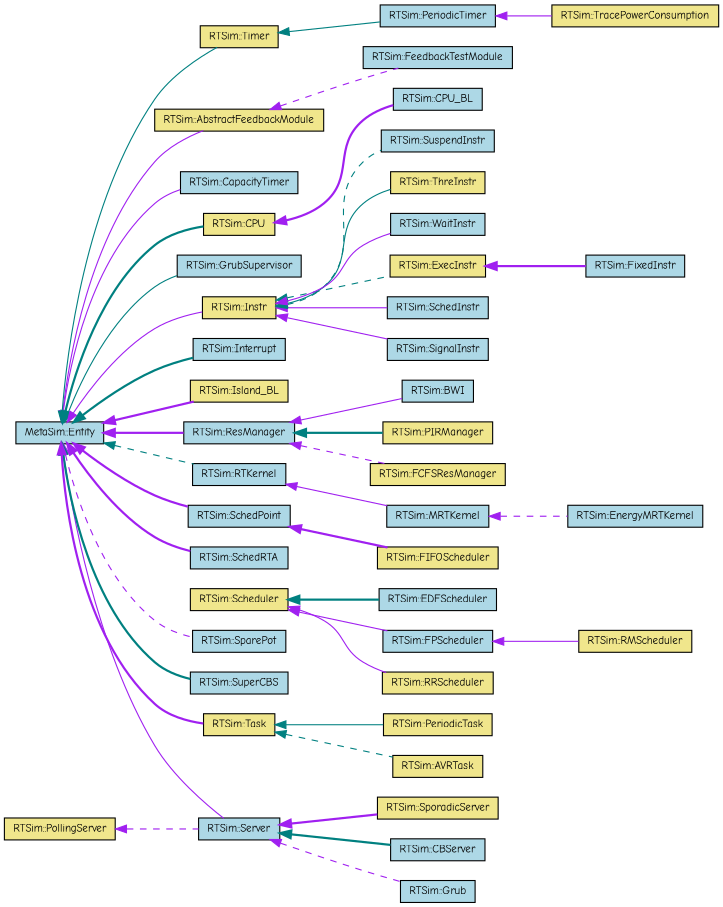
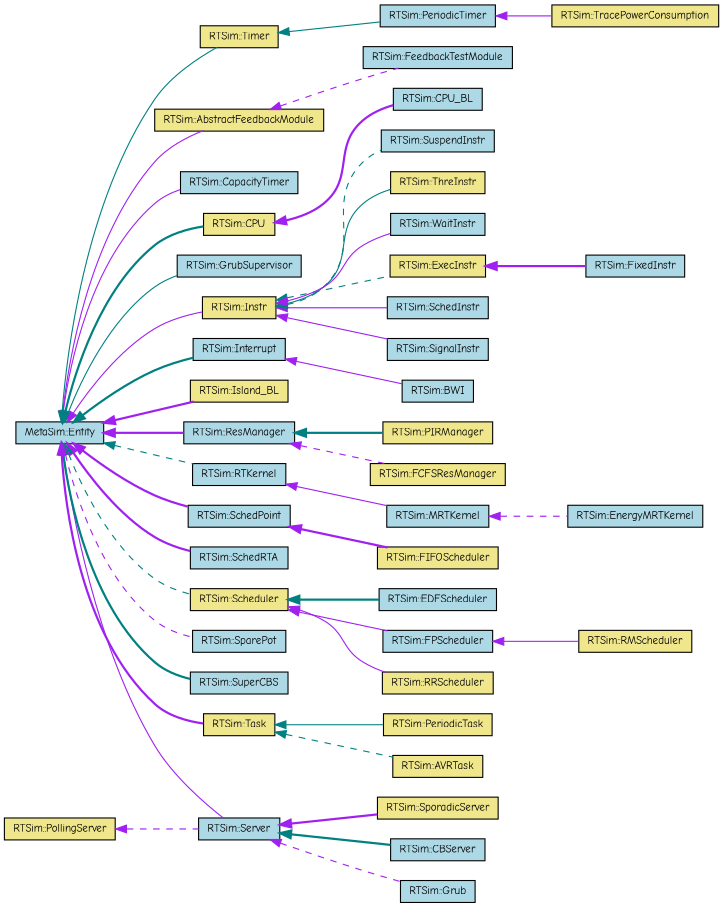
(351, 409) -> (349, 373)
none -> (115, 538)
